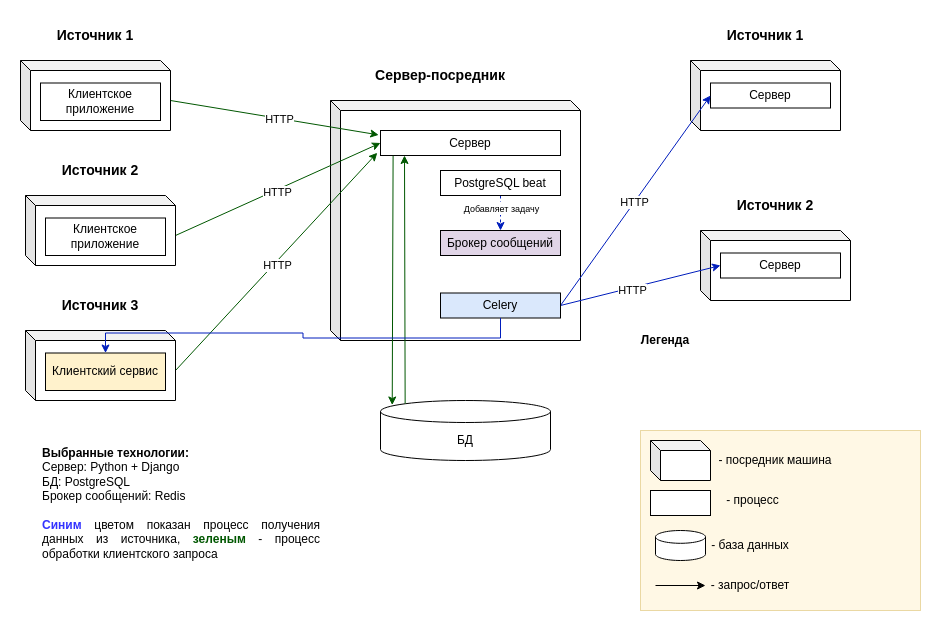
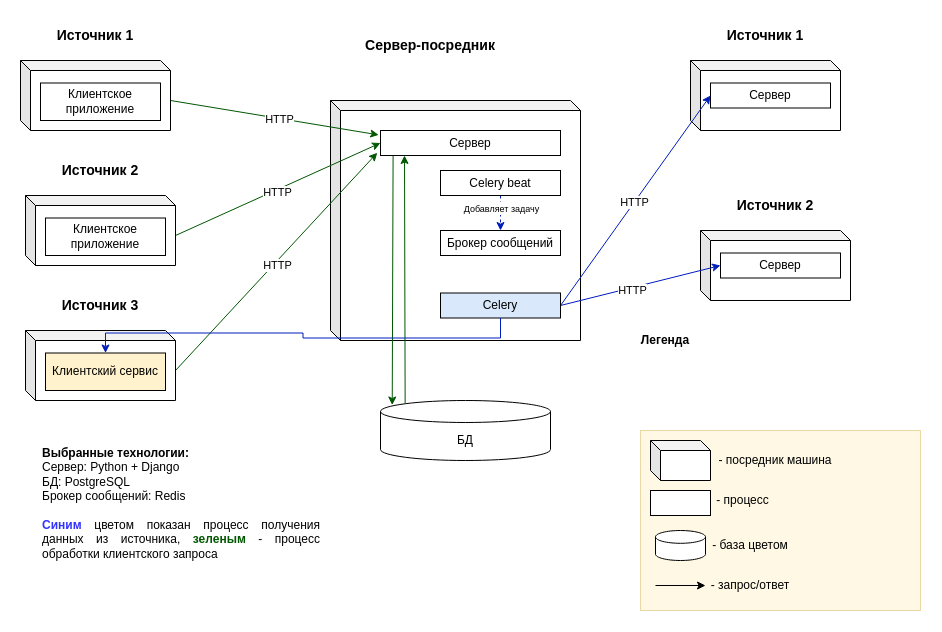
(441, 76) -> (431, 46)
(501, 184) -> (501, 184)
(501, 243) -> (501, 243)
(753, 501) -> (743, 501)
(751, 546) -> (751, 546)
